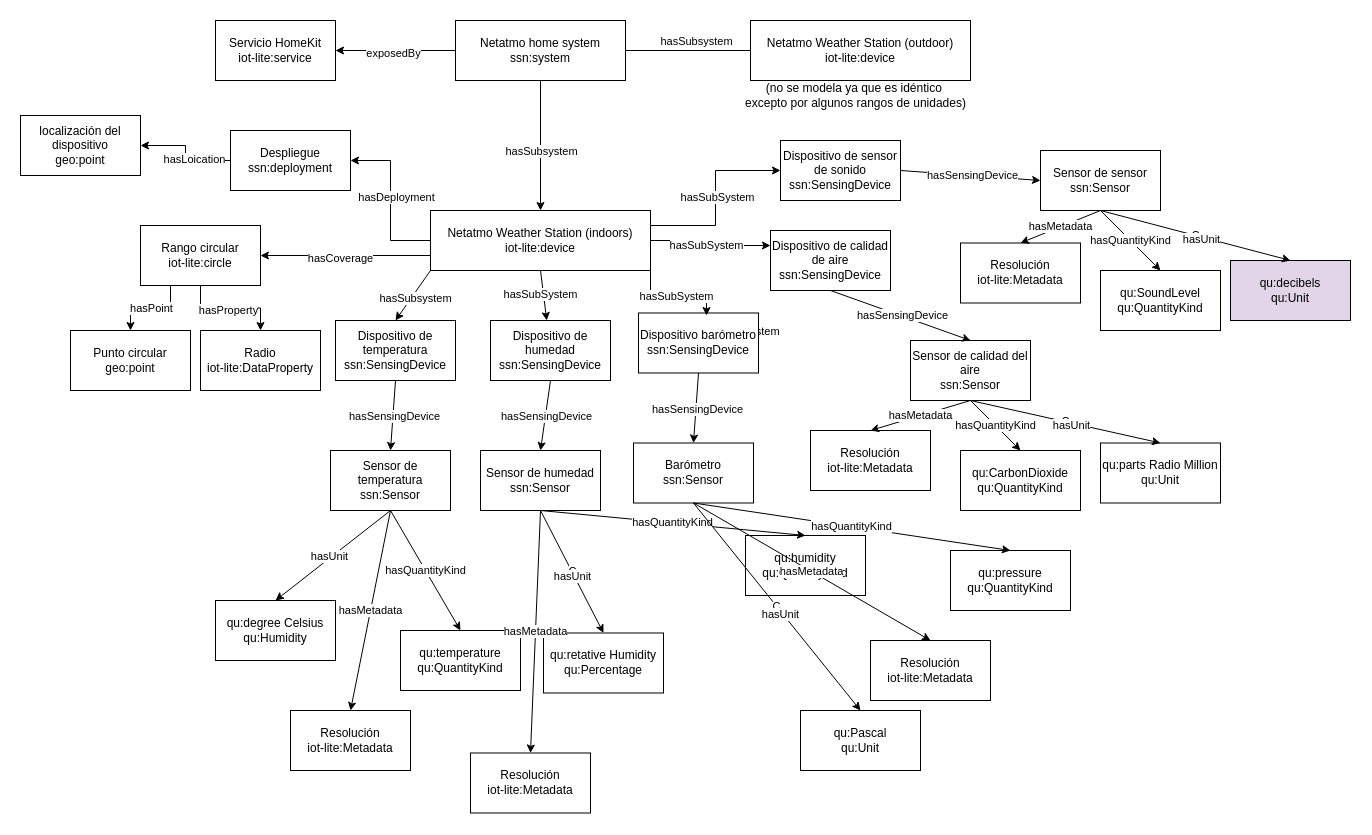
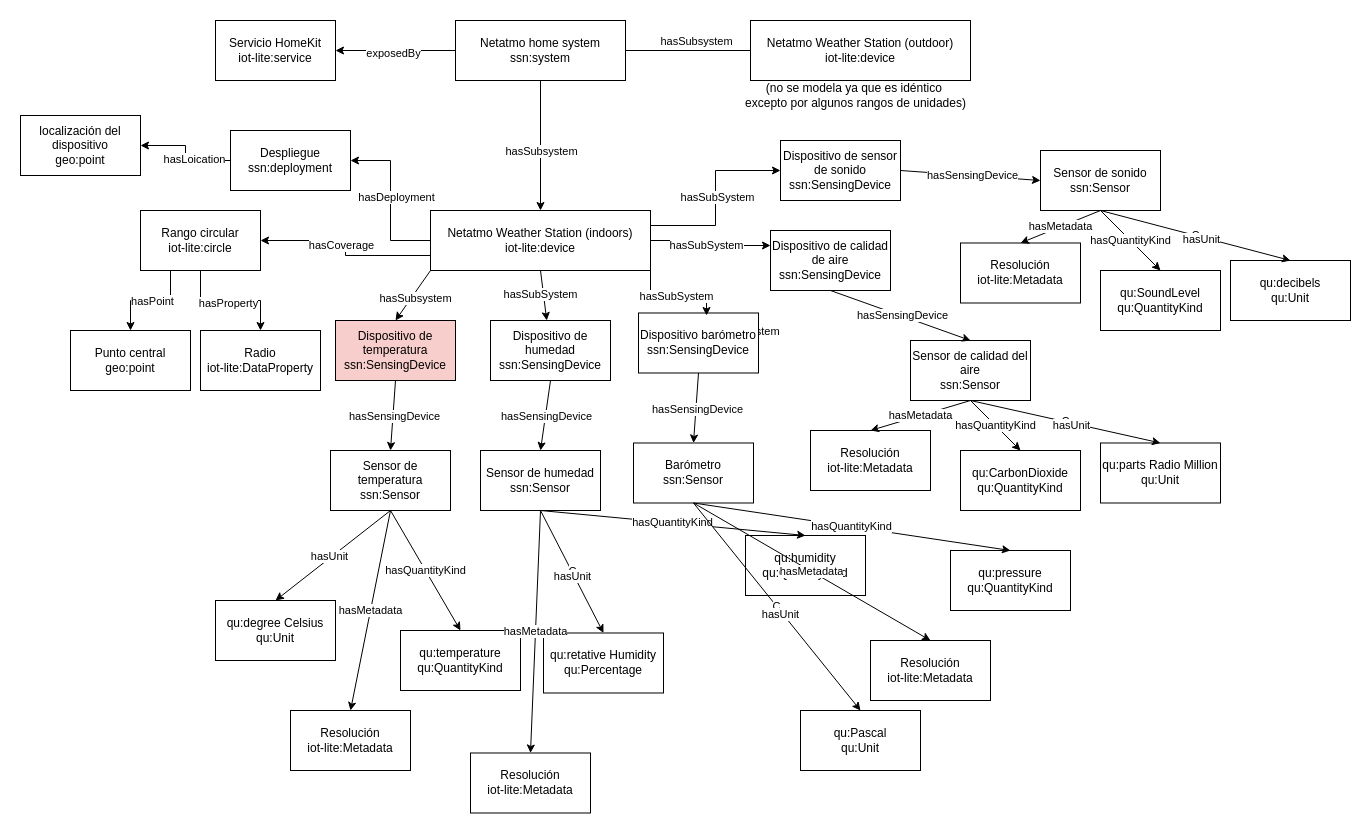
(1101, 181) -> (1101, 181)
(201, 256) -> (201, 241)
(1291, 291) -> (1291, 291)
(396, 351) -> (396, 351)
(131, 361) -> (131, 361)
(276, 631) -> (276, 631)
